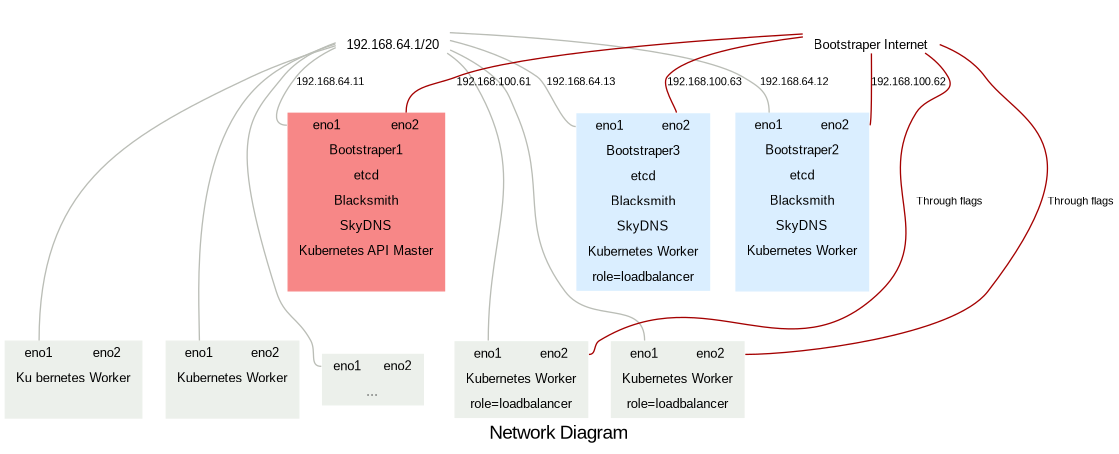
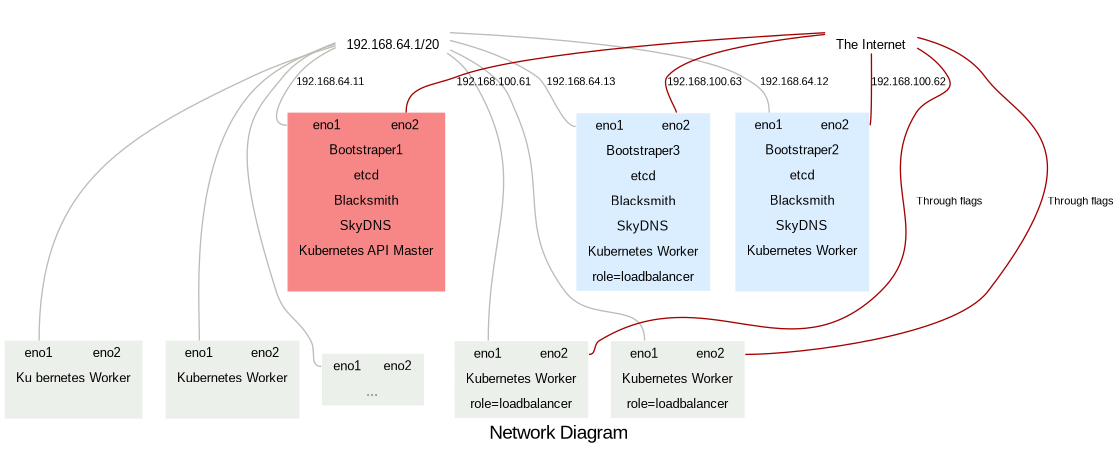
(871, 29) -> (871, 29)
